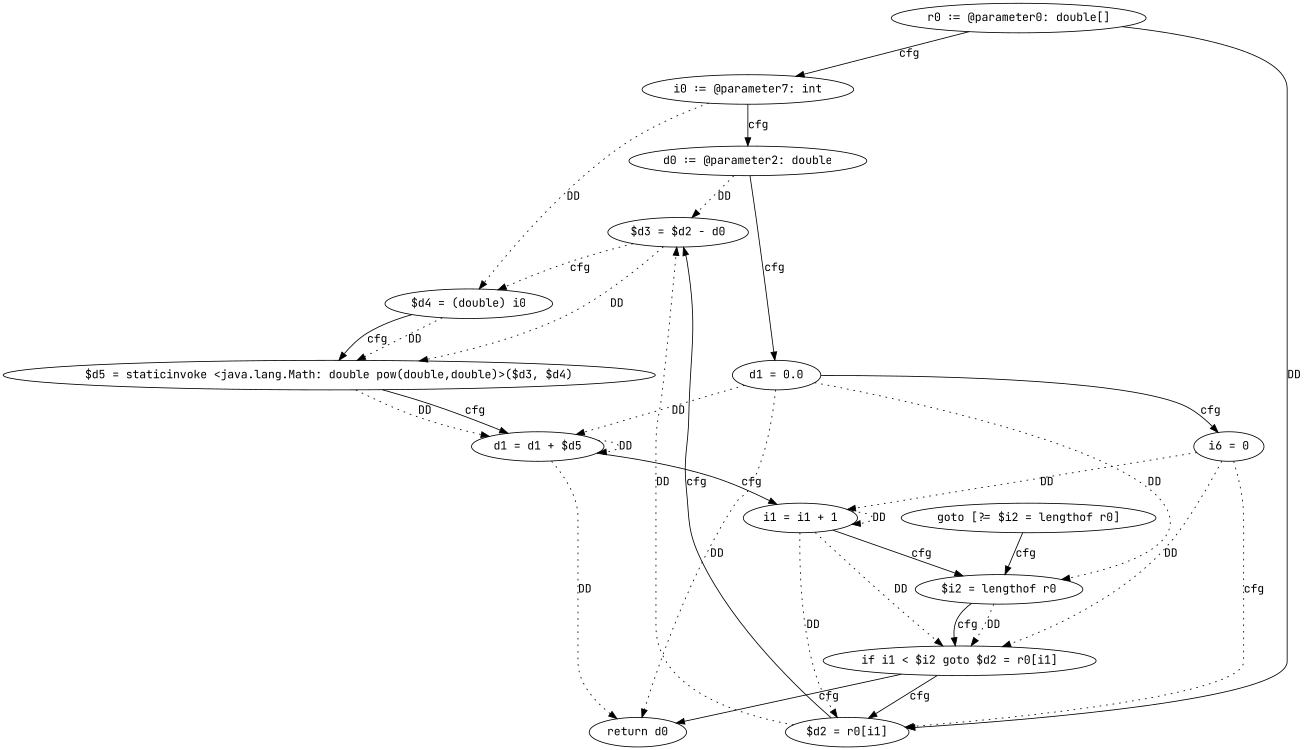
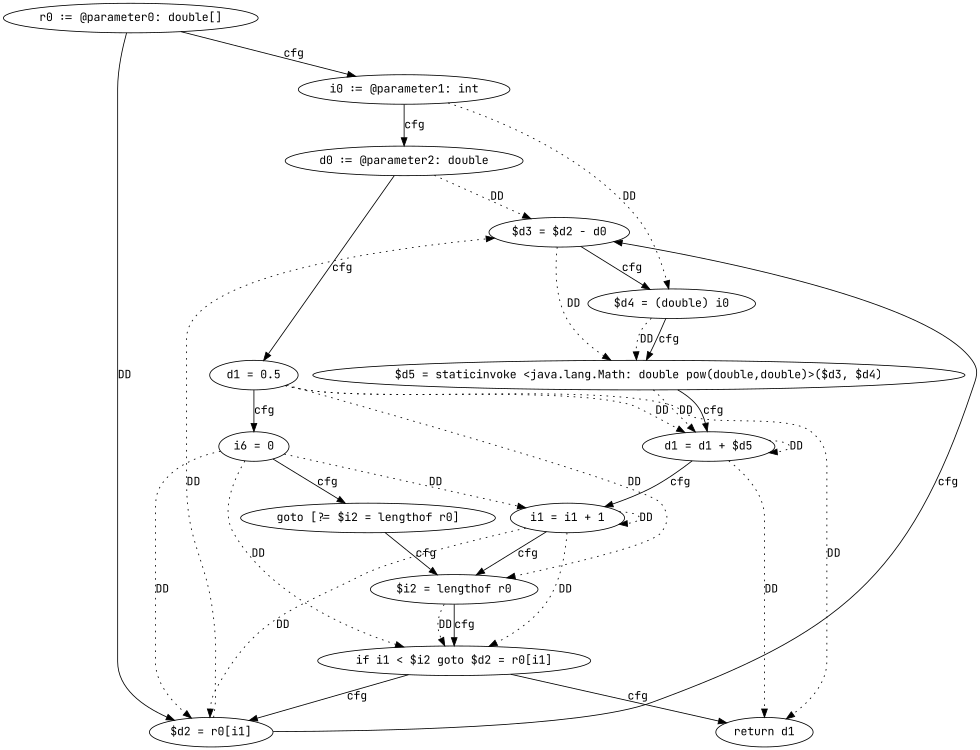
(748, 89) -> (404, 89)
(568, 262) -> (612, 266)
(777, 375) -> (254, 375)
none -> (306, 479)
(1254, 589) -> (162, 589)
(638, 732) -> (764, 732)
